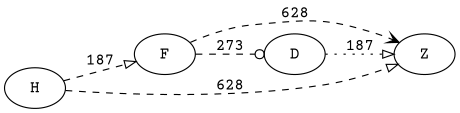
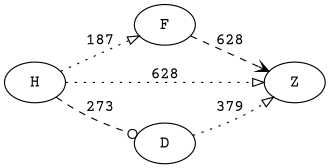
(360, 46) -> (230, 107)
(225, 54) -> (91, 118)
(94, 73) -> (95, 56)
(228, 93) -> (159, 82)
